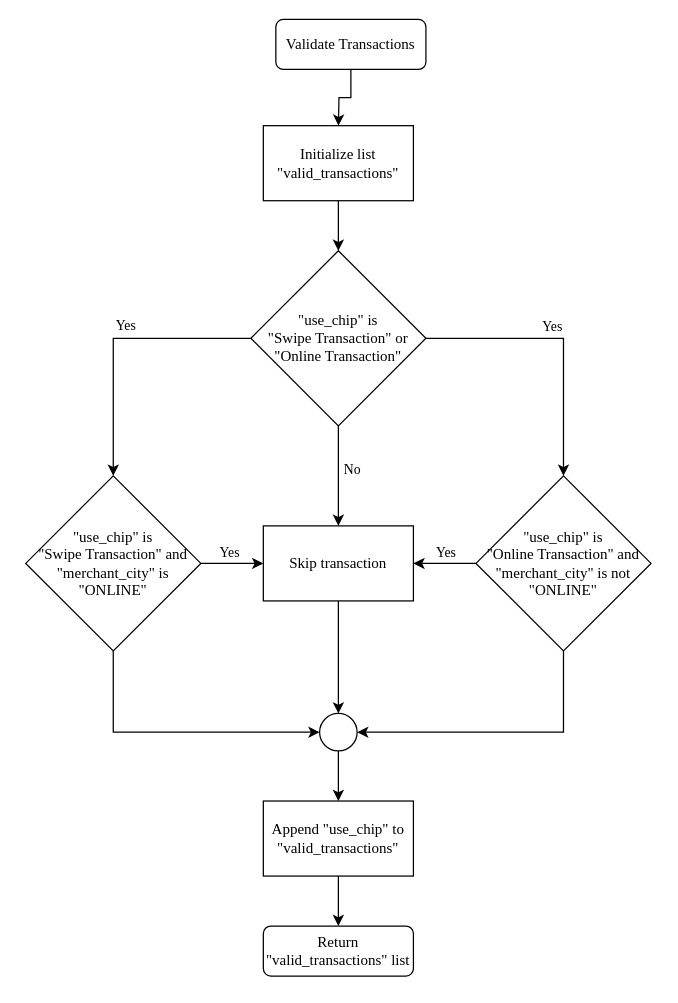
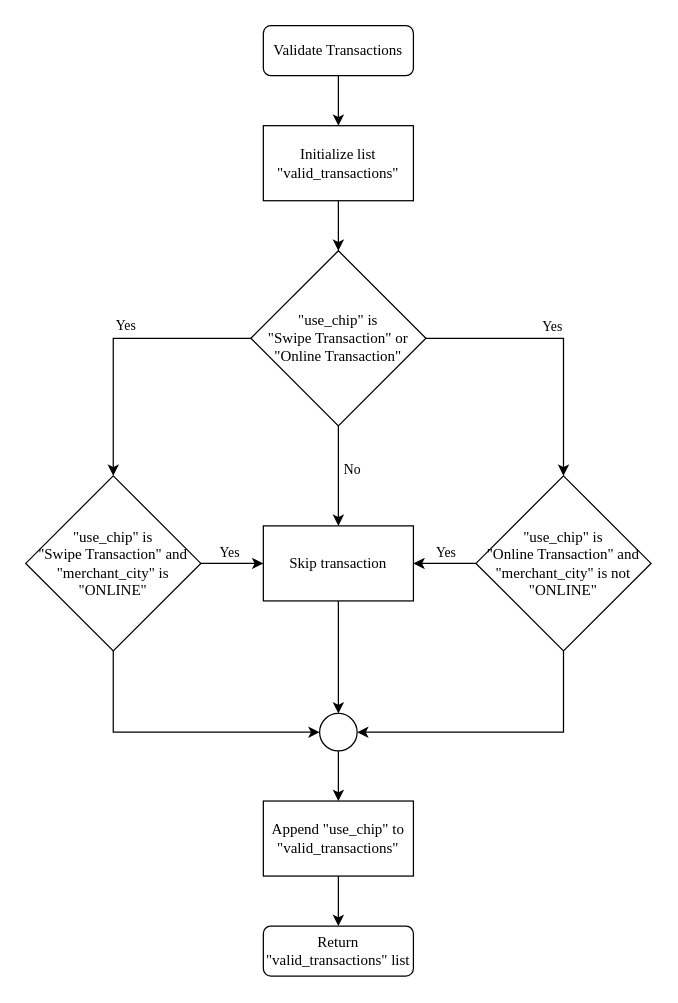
(351, 44) -> (338, 51)
